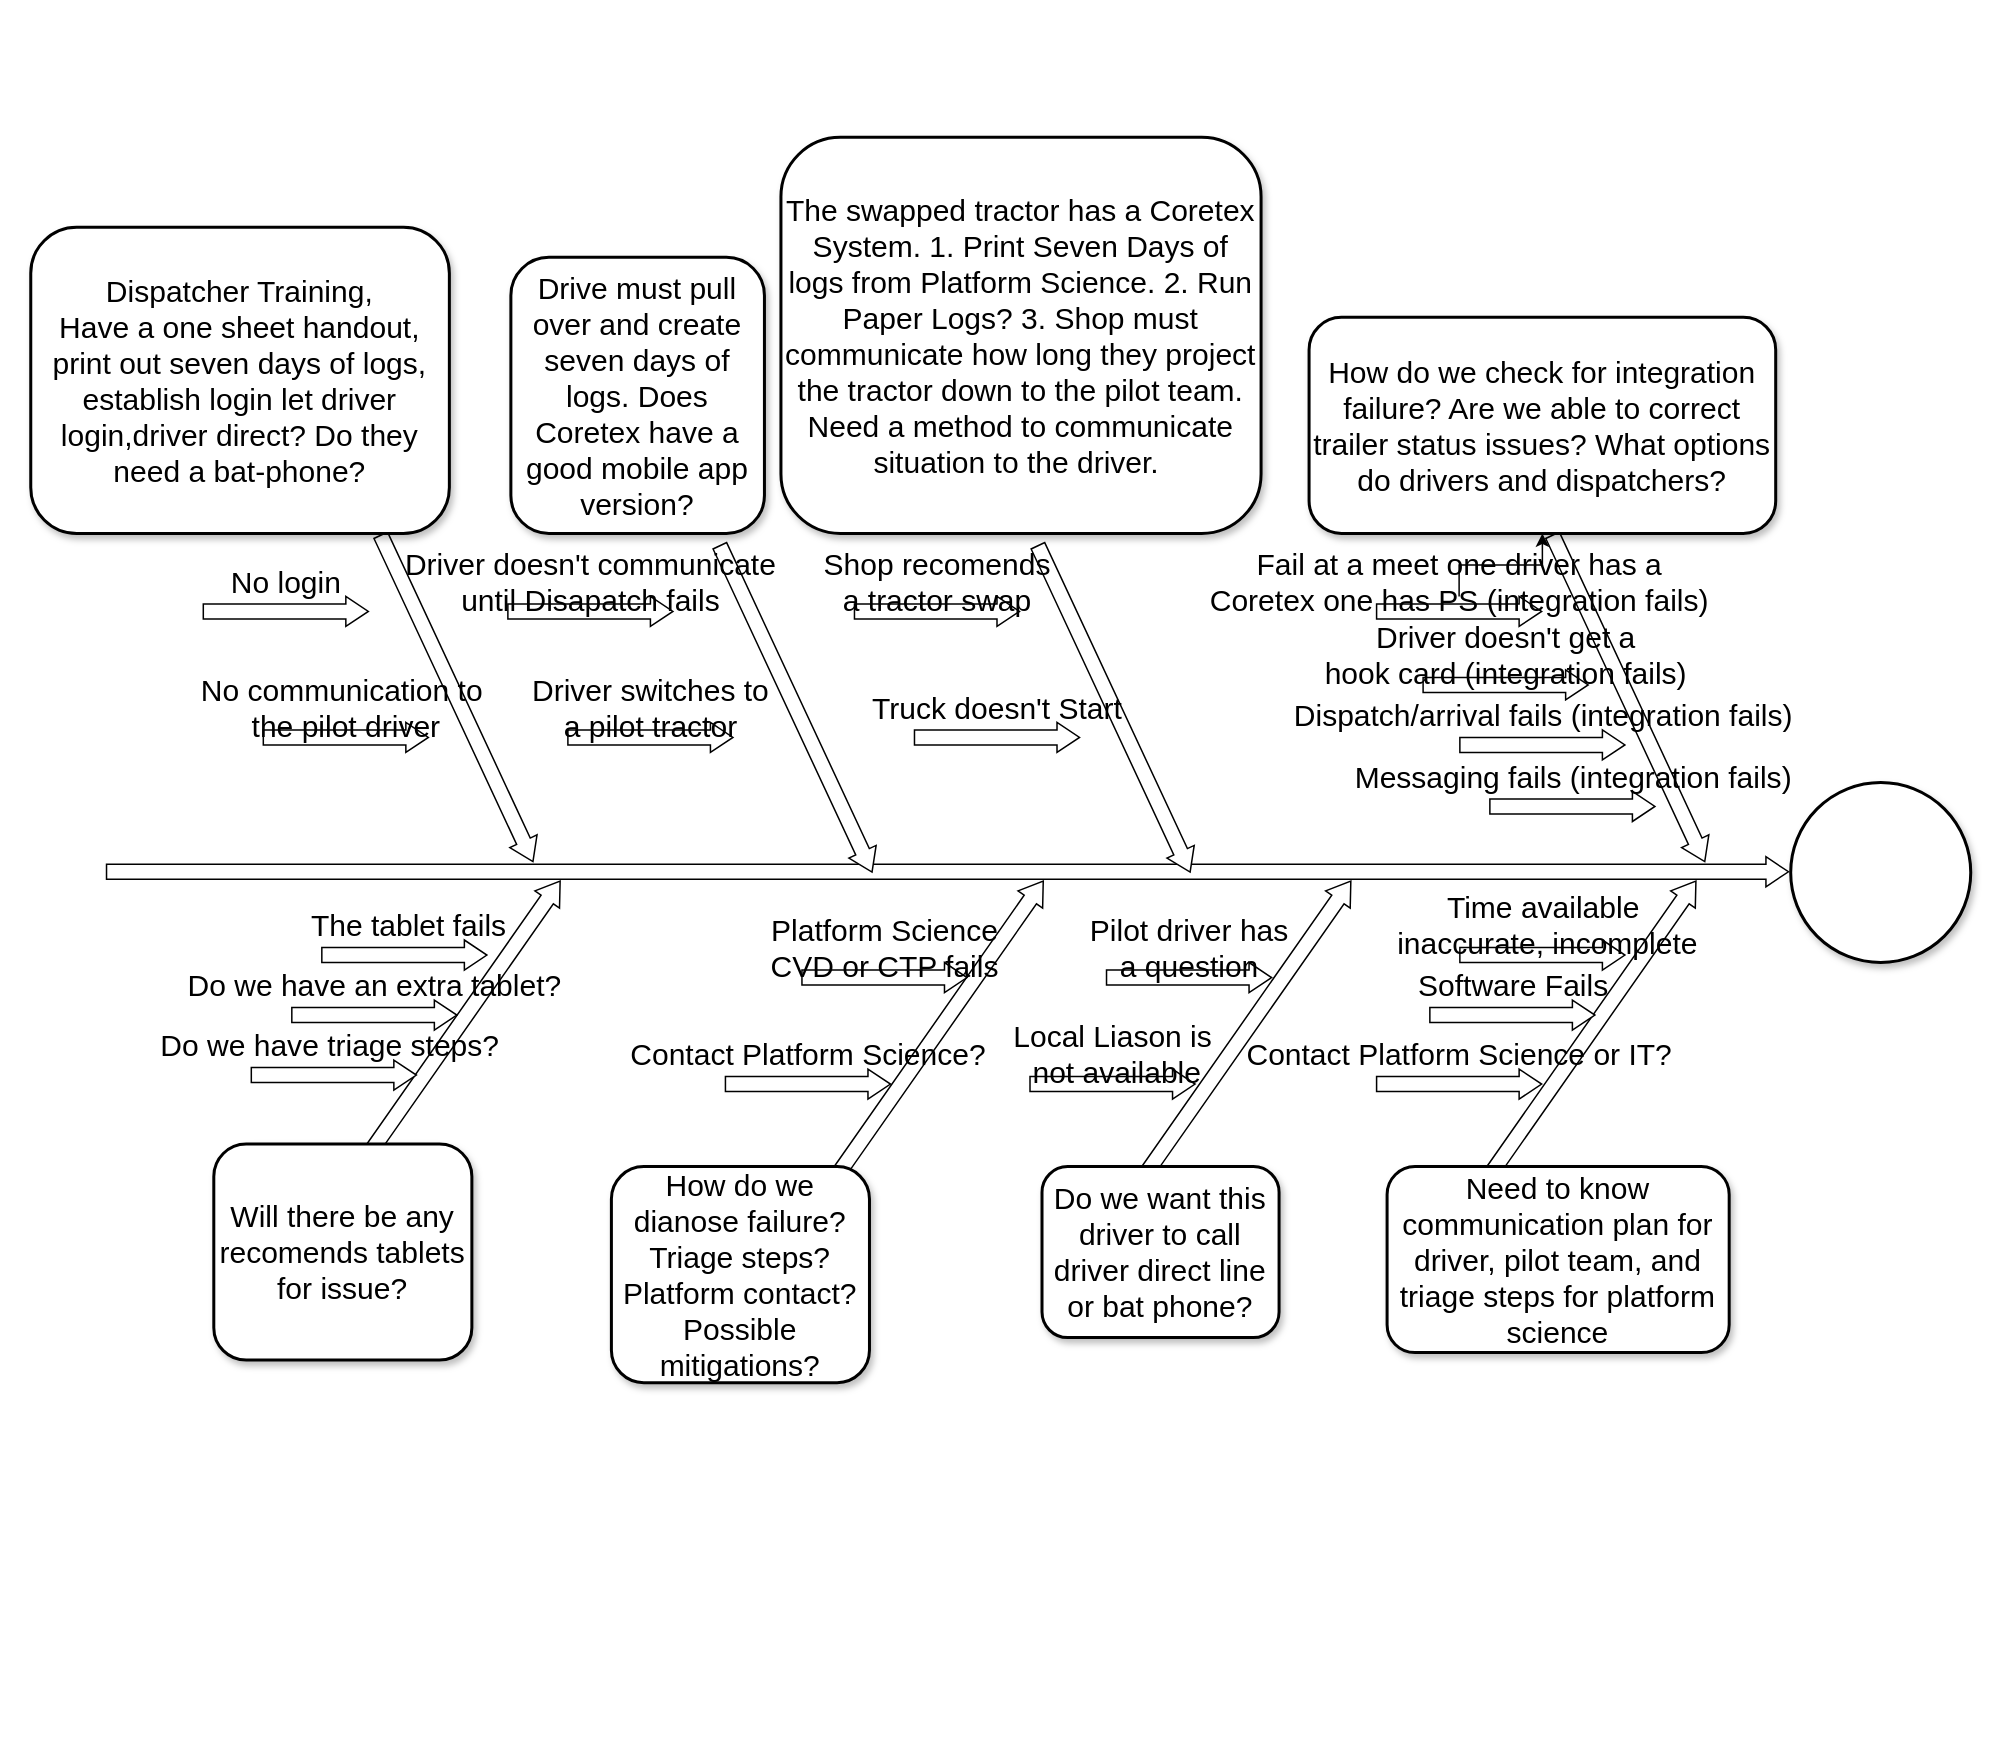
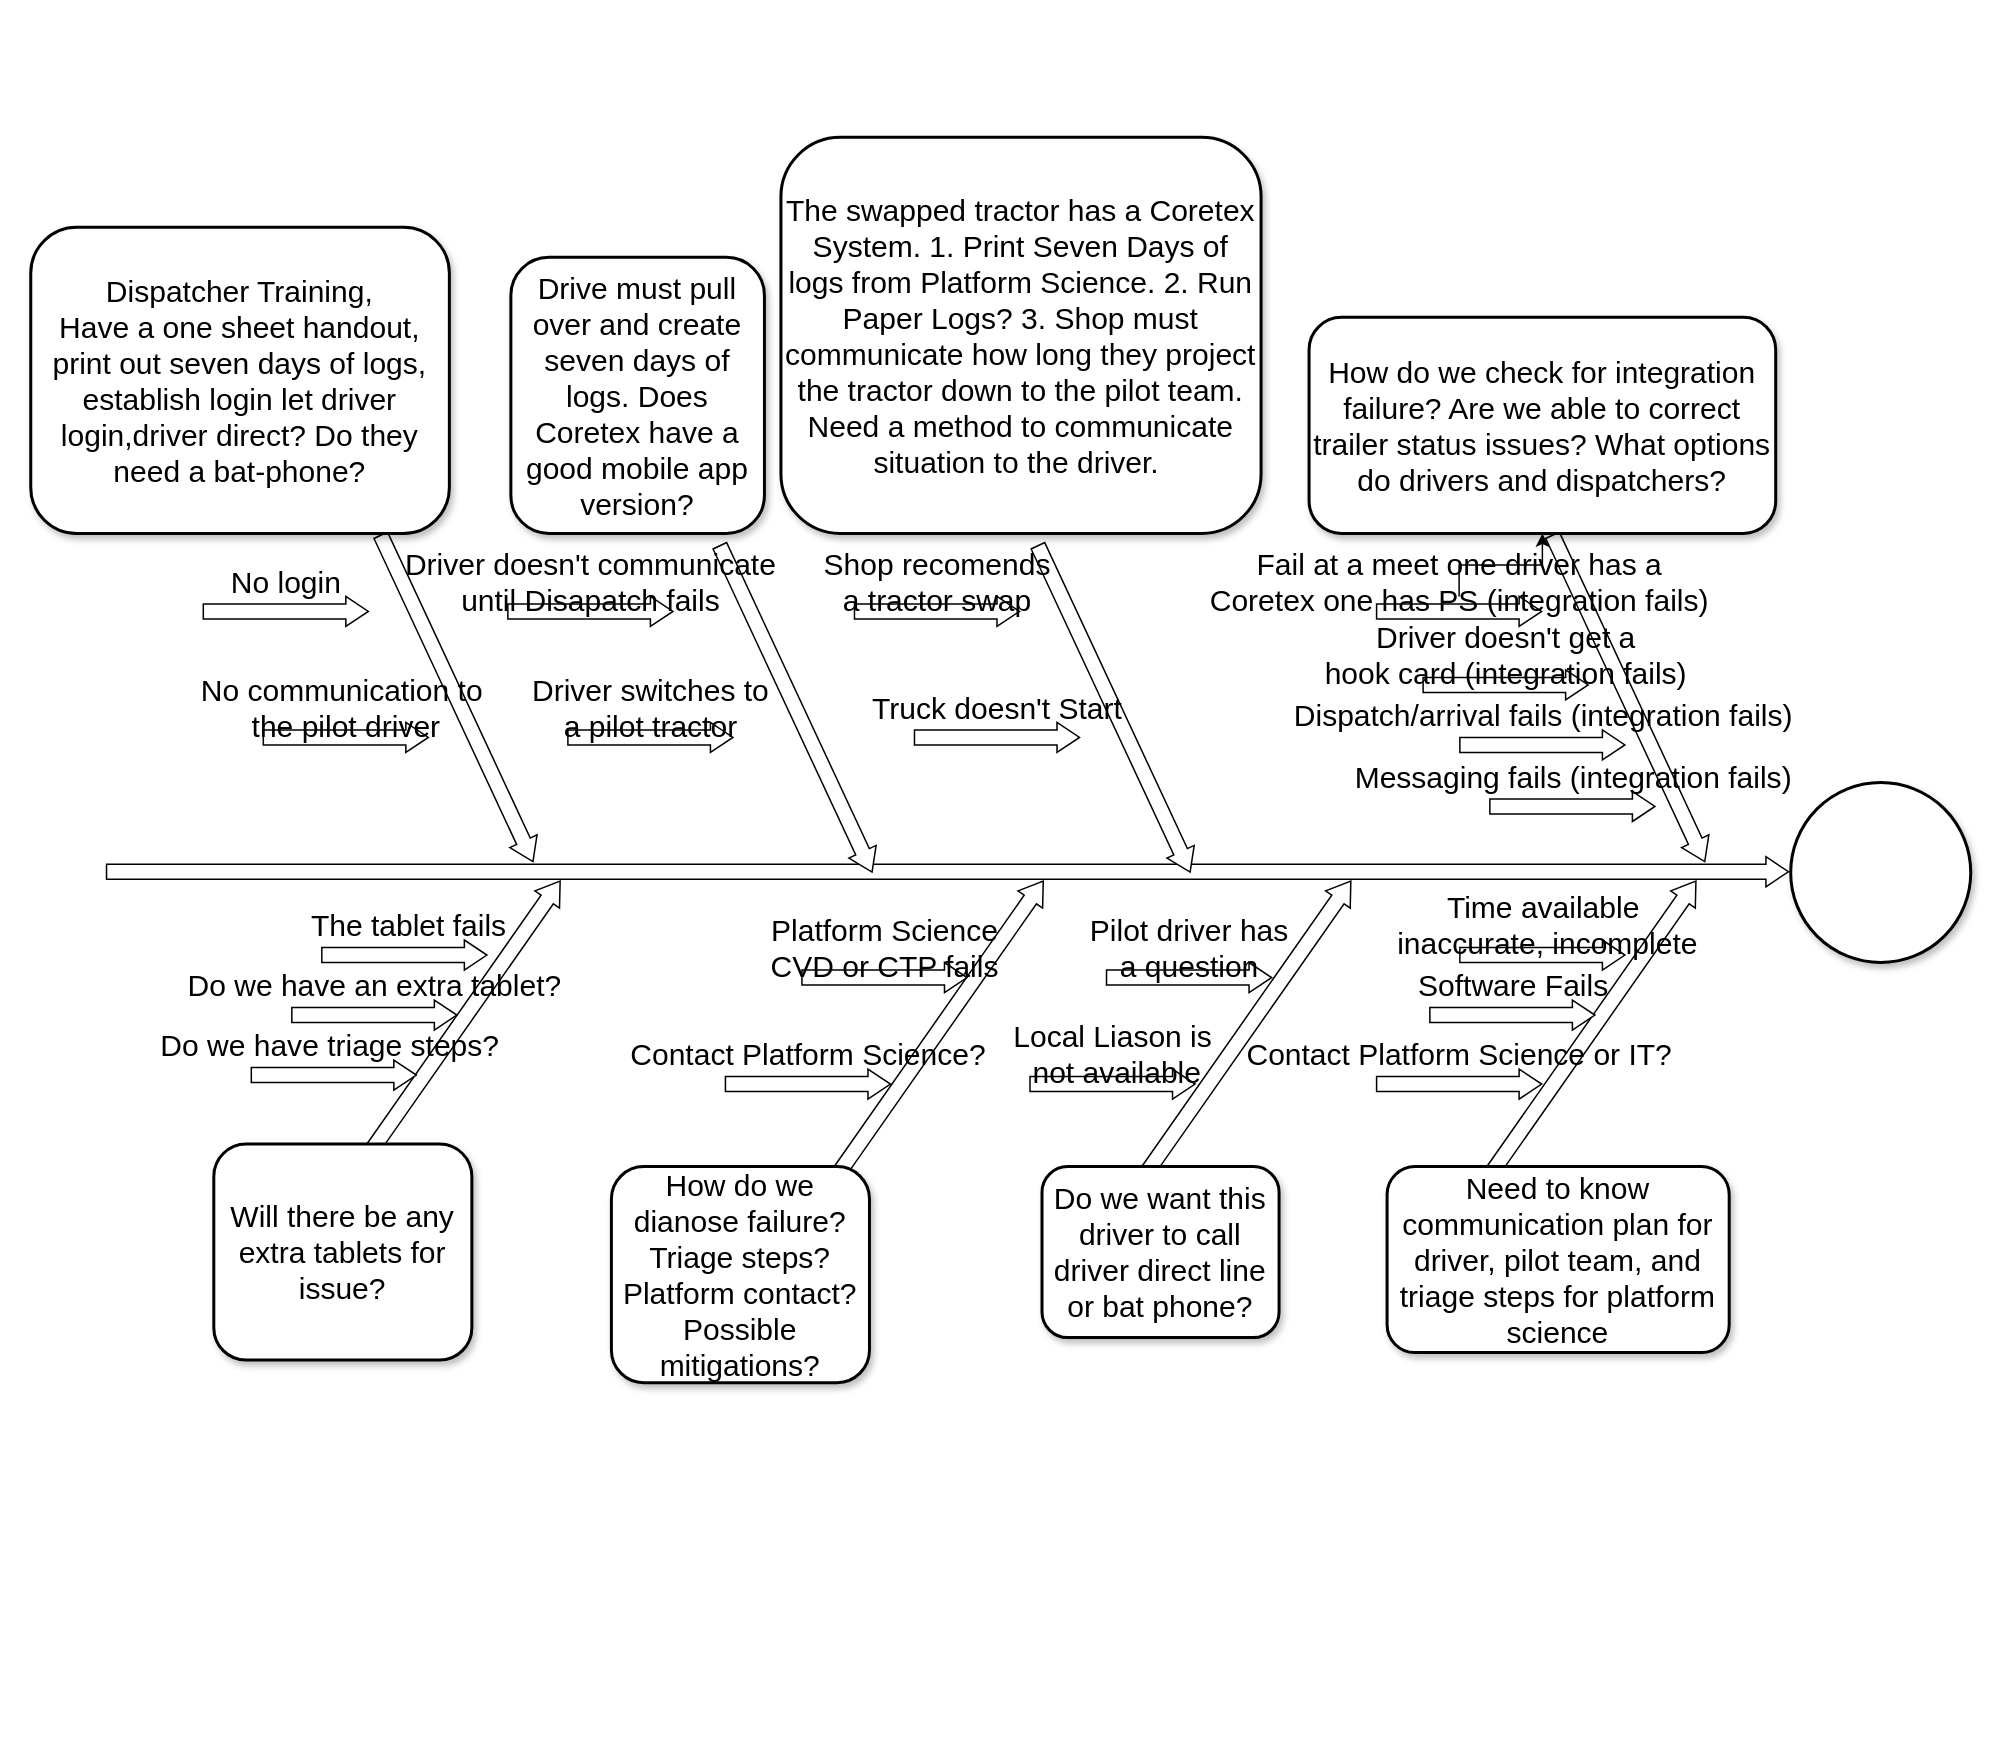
(343, 1252) -> (343, 1252)
